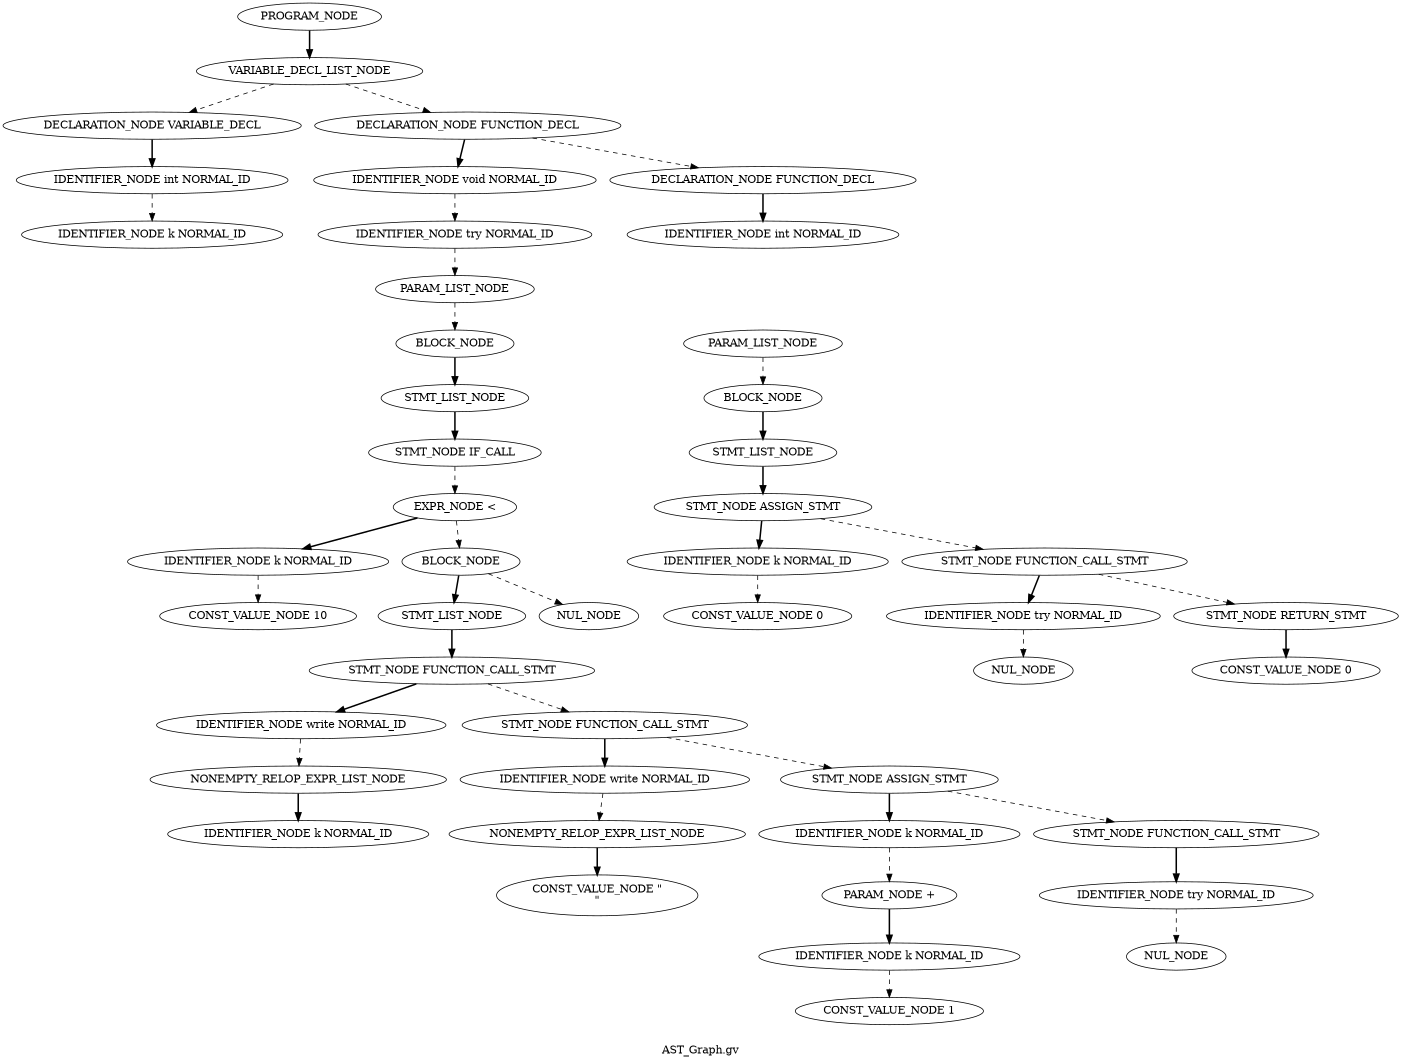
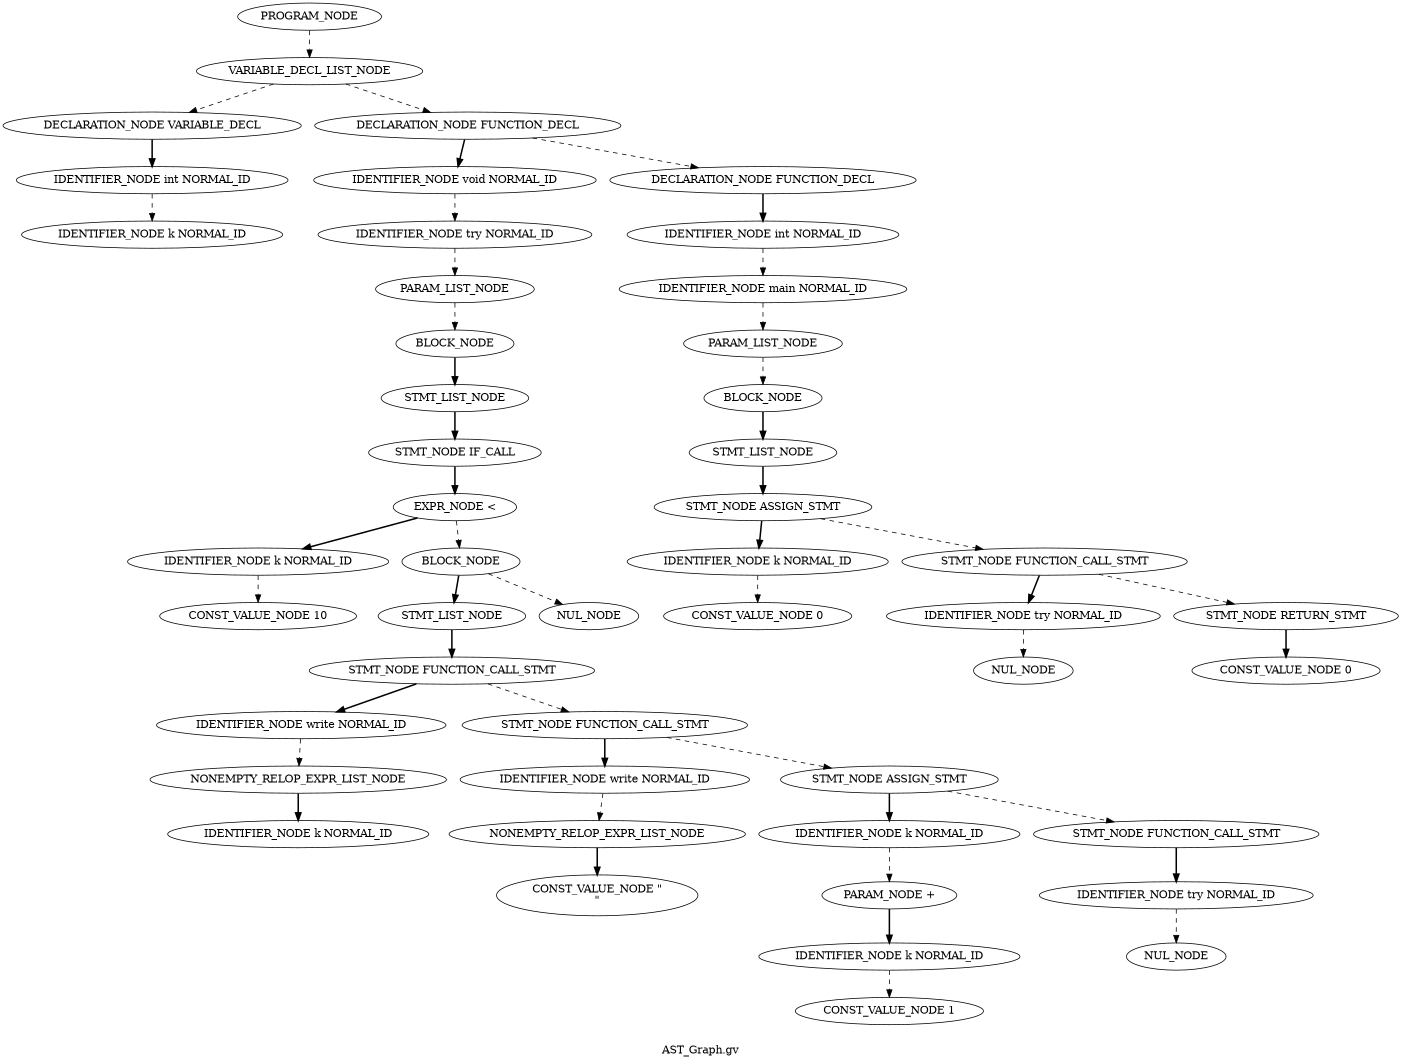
(310, 40) -> (310, 40)
none -> (763, 289)
(455, 476) -> (455, 476)
